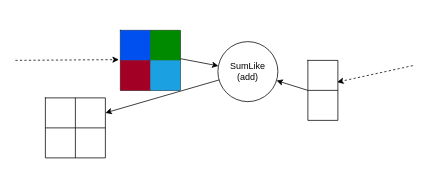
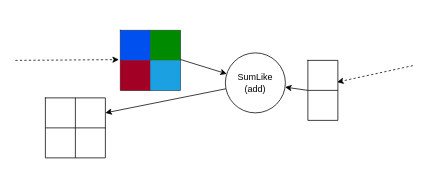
(248, 72) -> (255, 83)
